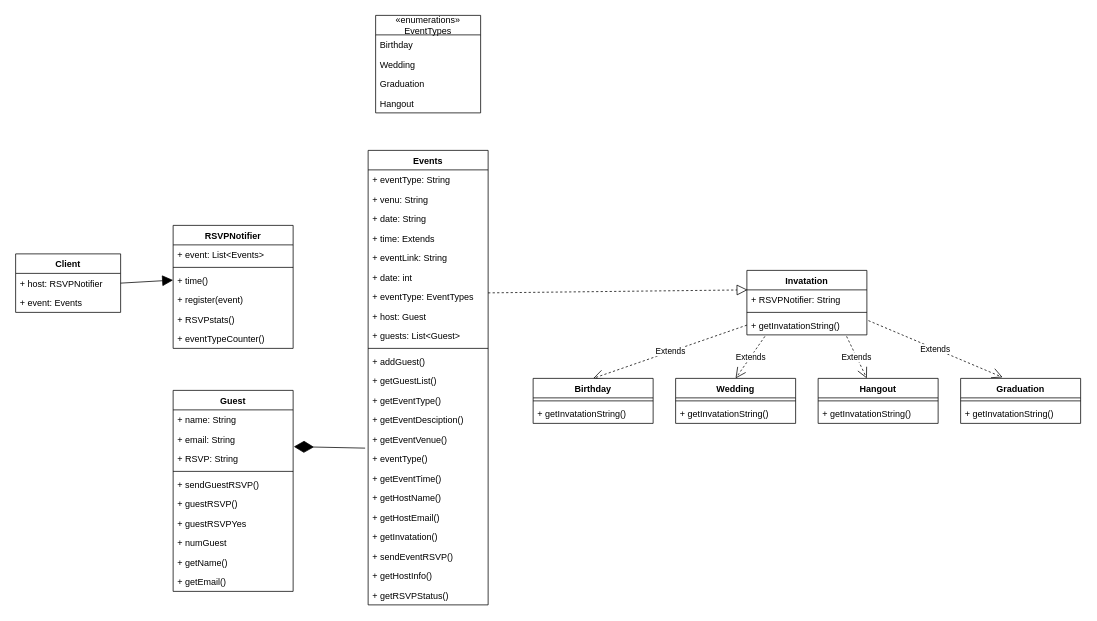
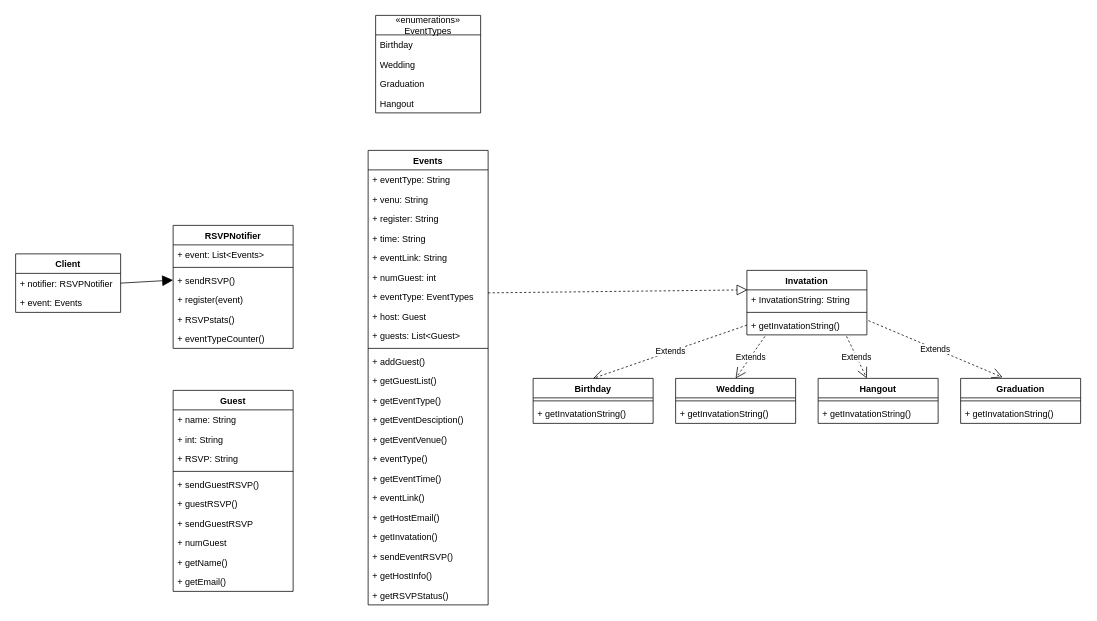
(403, 219) -> (412, 219)
(405, 239) -> (401, 239)
(395, 278) -> (405, 278)
(195, 281) -> (206, 281)
(64, 284) -> (72, 284)
(799, 300) -> (809, 300)
(208, 440) -> (204, 440)
(333, 447) -> none
(409, 498) -> (402, 498)
(211, 524) -> (214, 524)
